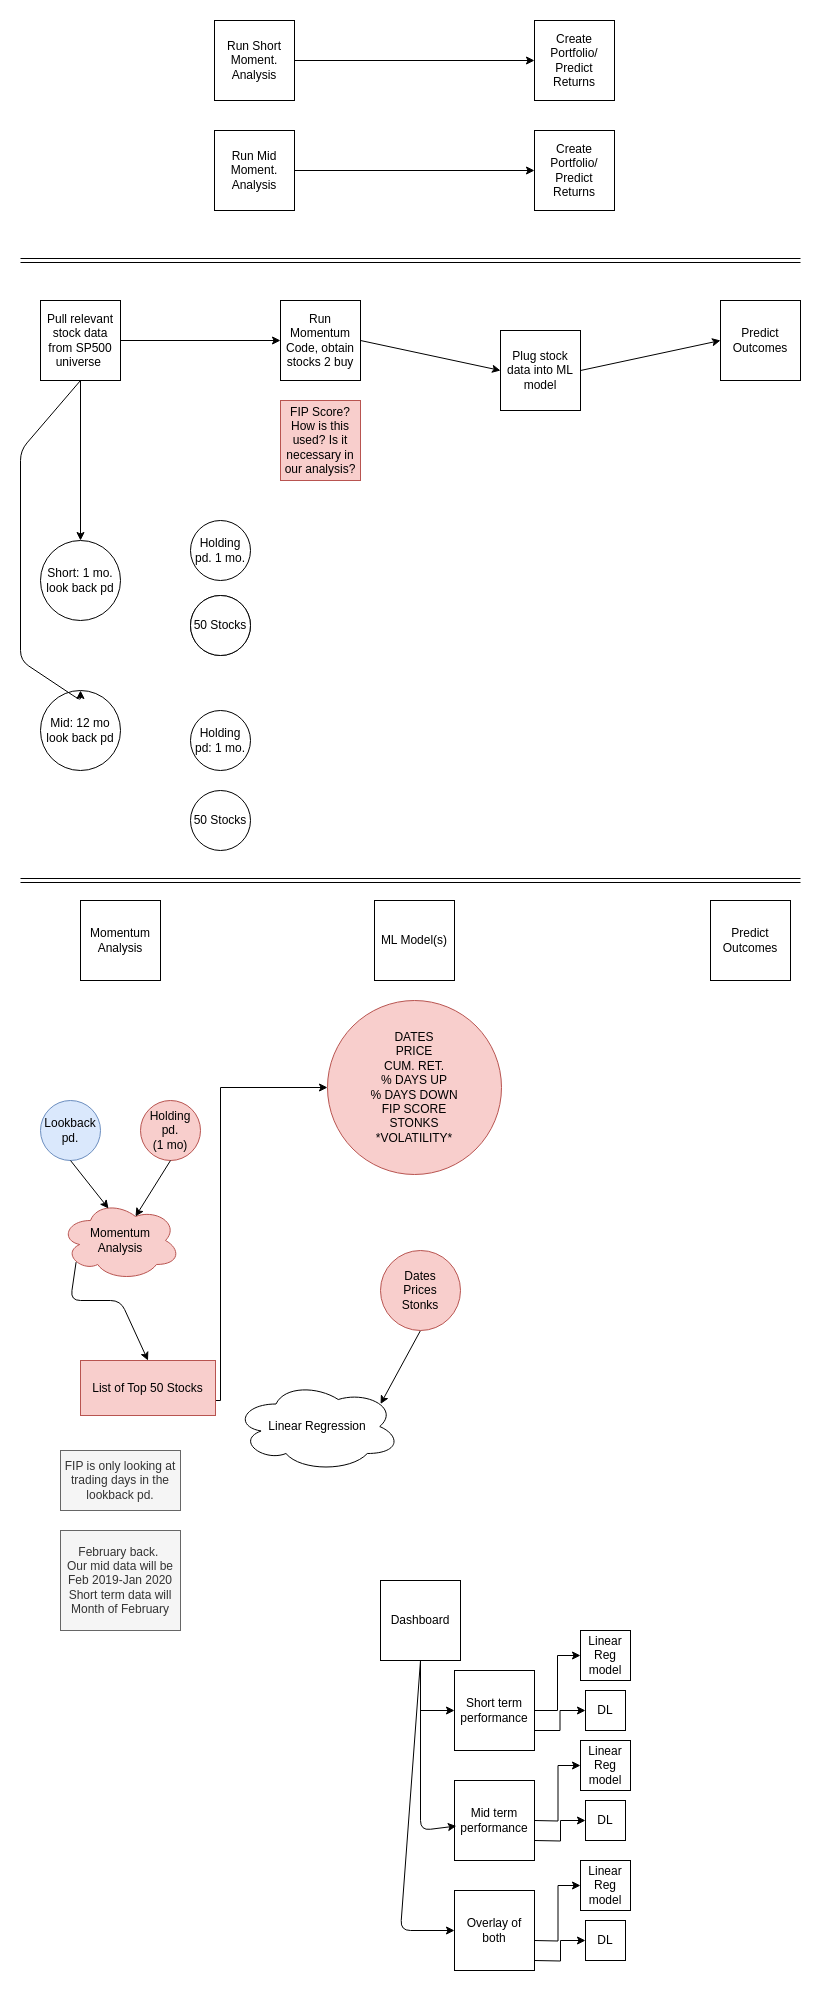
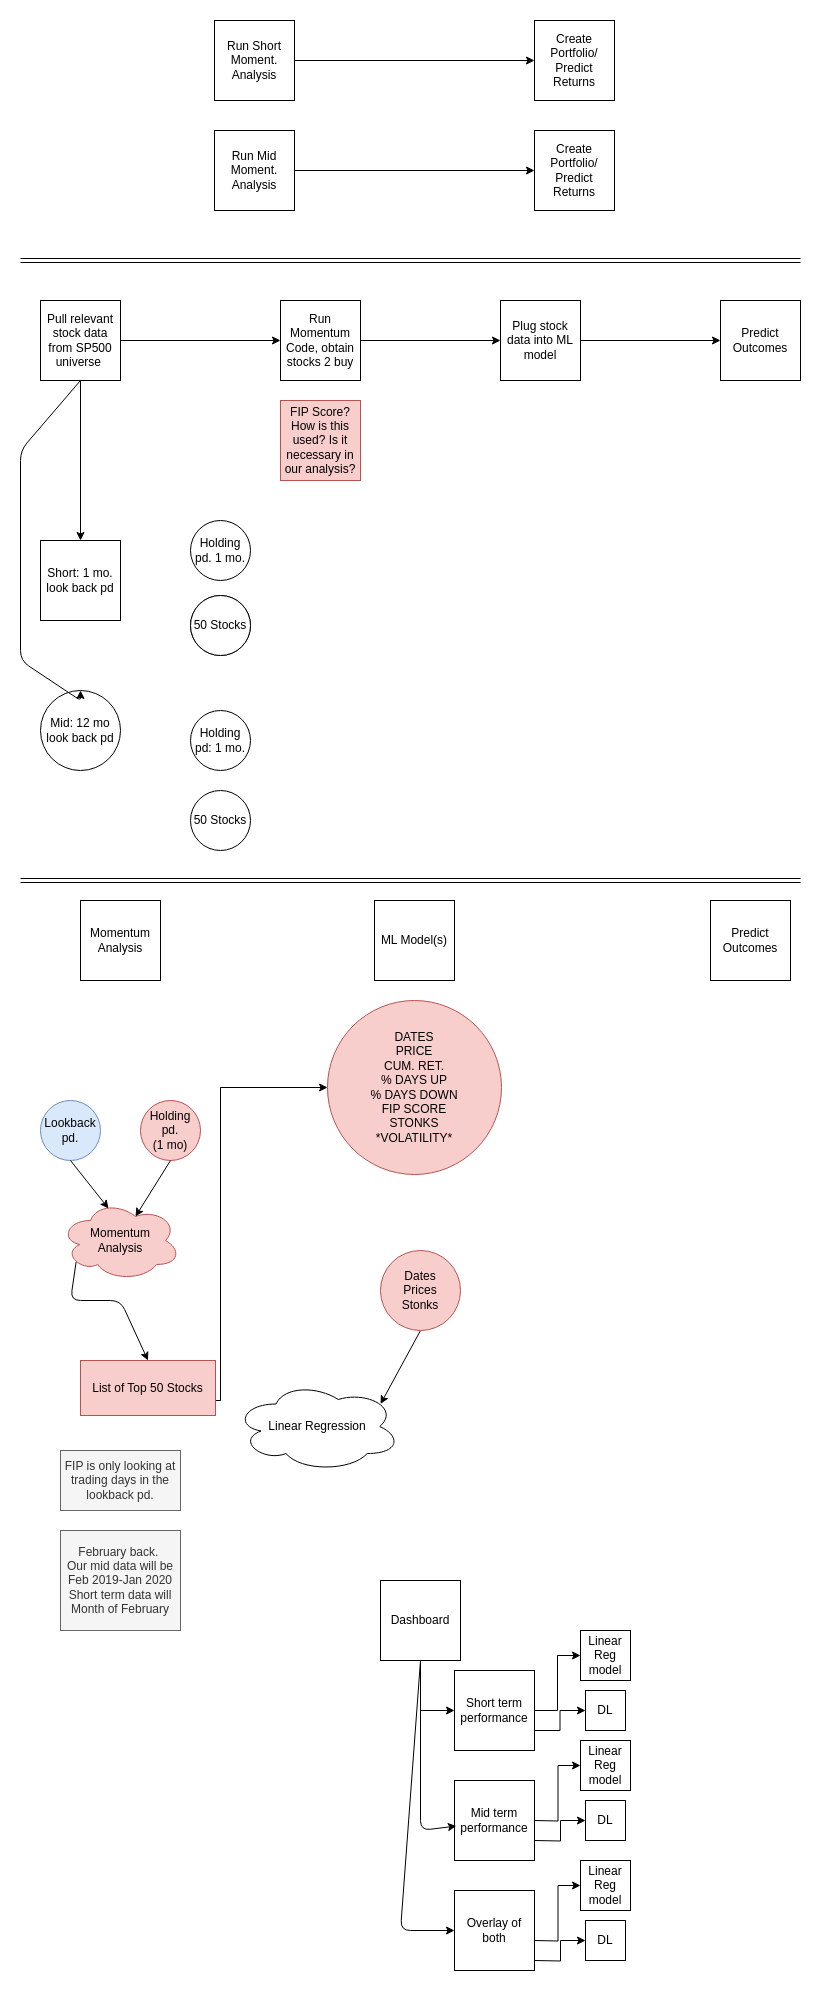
(541, 371) -> (541, 341)
(81, 581) -> (81, 581)
